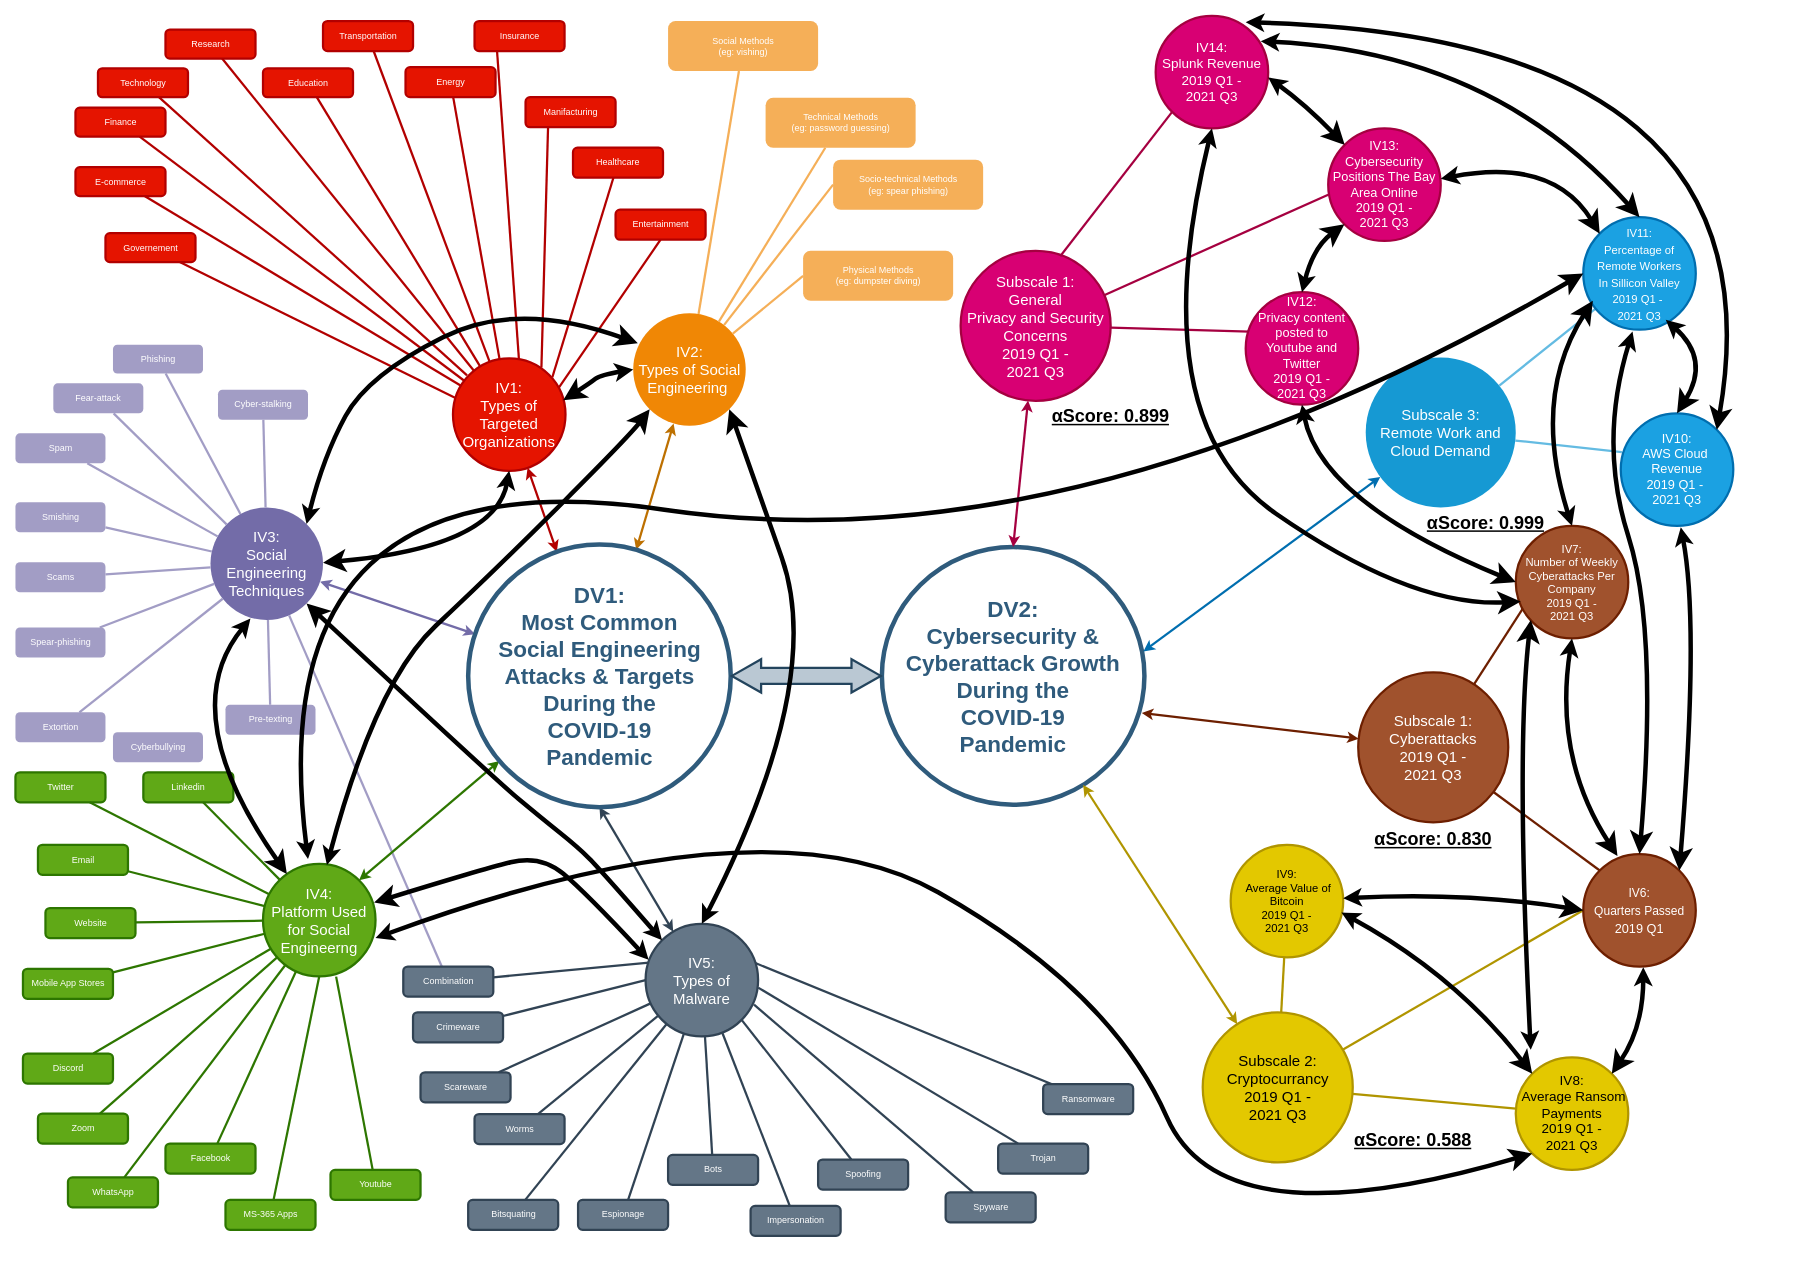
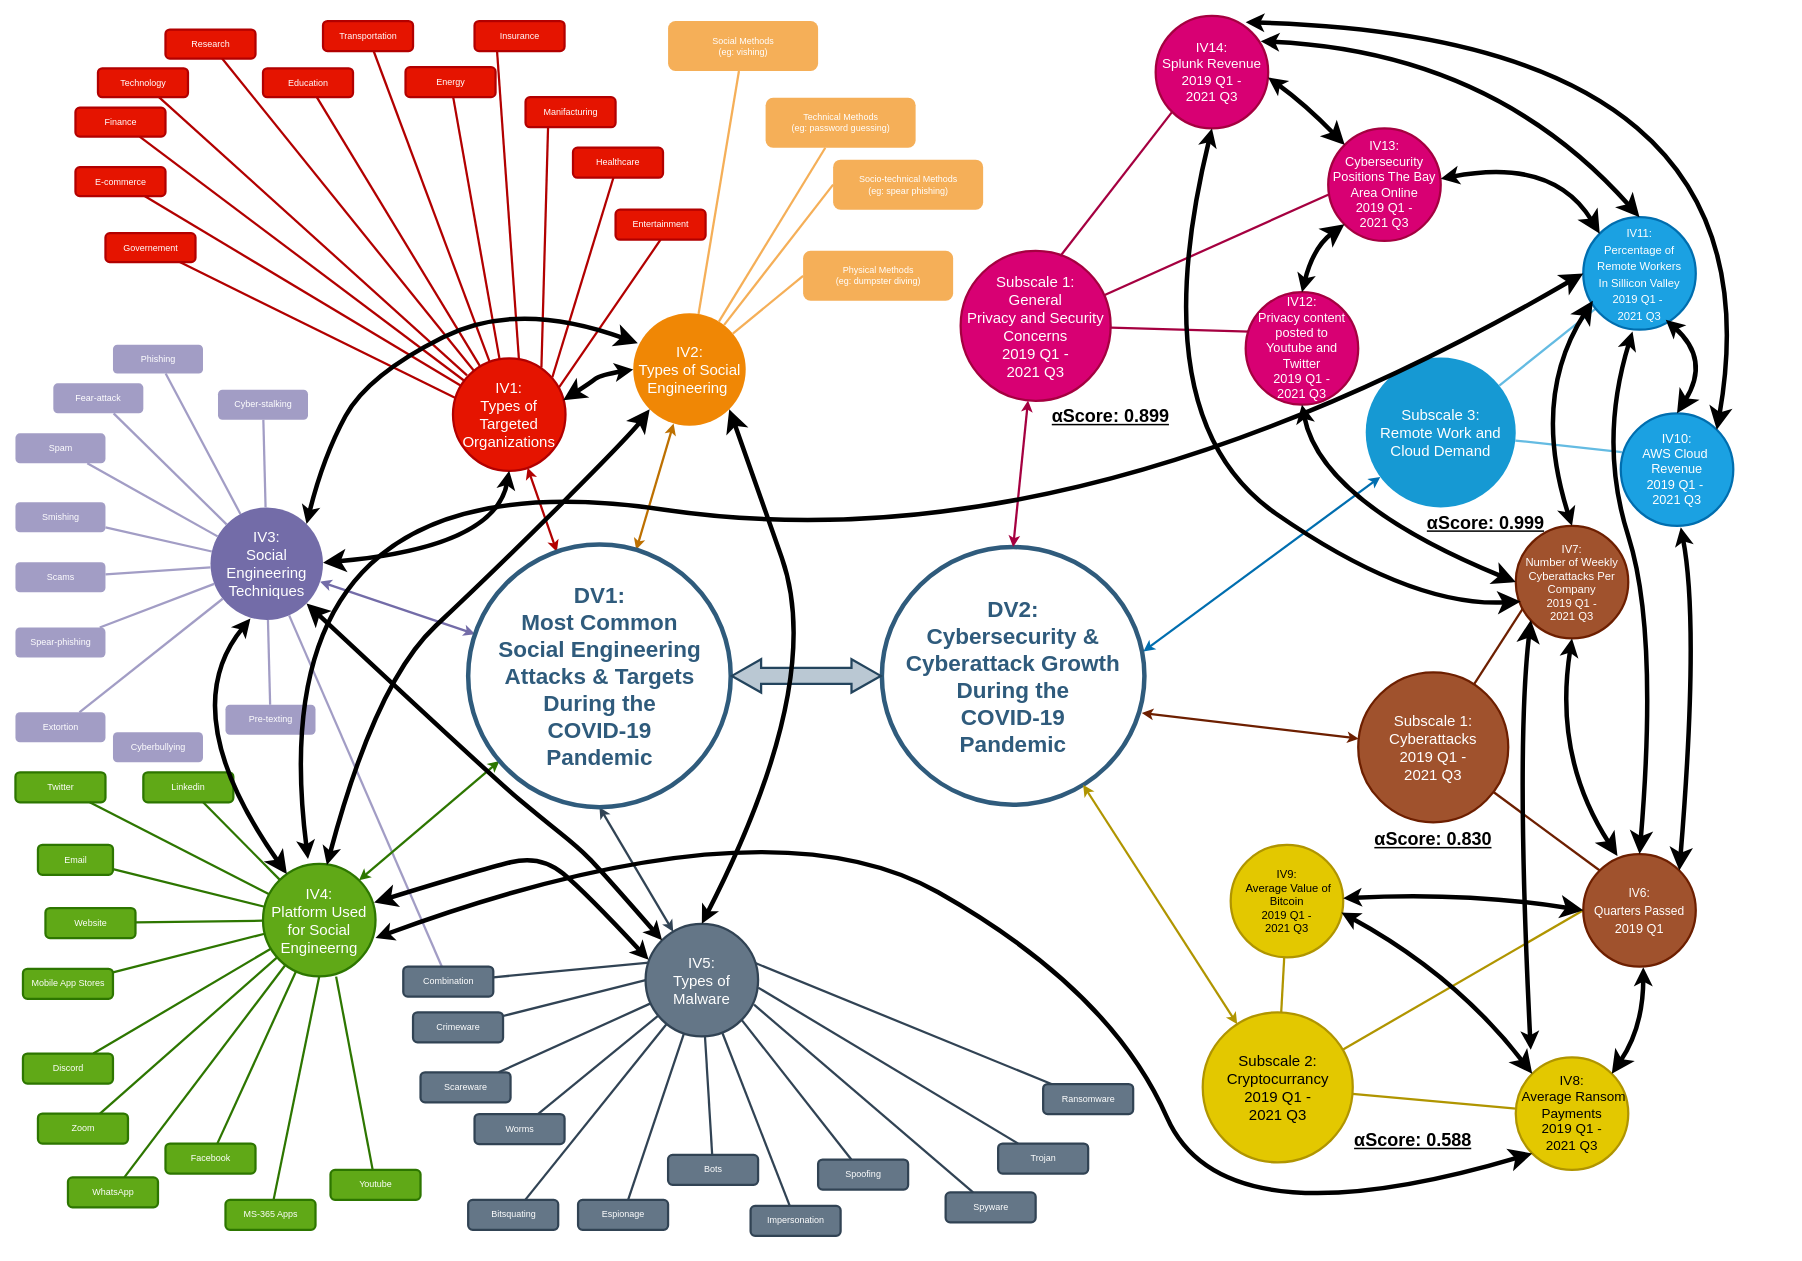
(83, 860) -> (75, 860)
